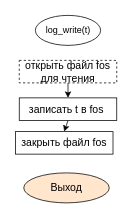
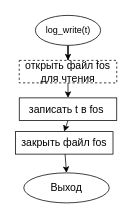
none -> (68, 55)
none -> (65, 161)
(66, 188) -> (66, 188)
